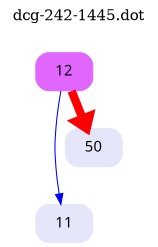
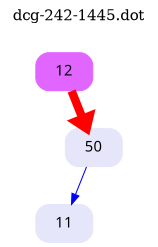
(55, 142) -> (81, 181)
